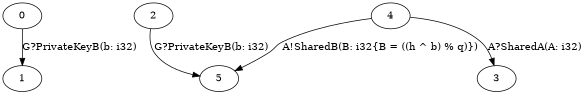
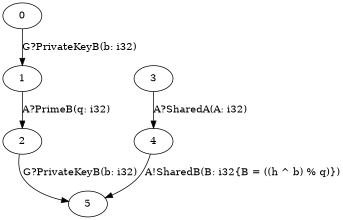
(457, 28) -> (154, 106)
none -> (22, 106)
